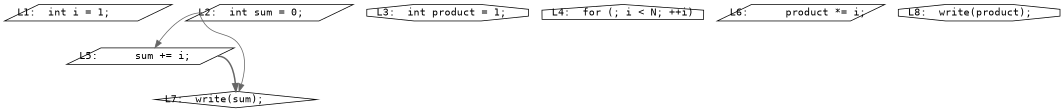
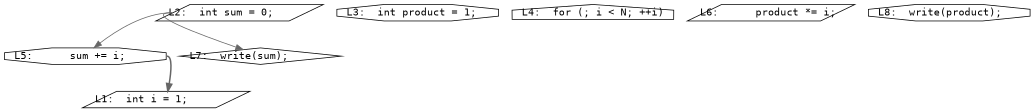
(150, 56) -> (85, 56)
(231, 66) -> (171, 69)
